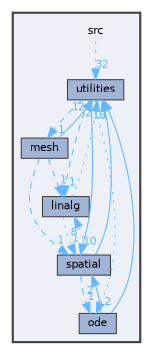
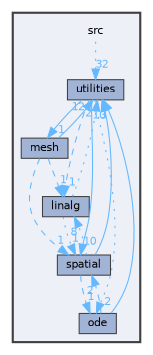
(67, 114) -> (67, 114)
(98, 293) -> (98, 293)
